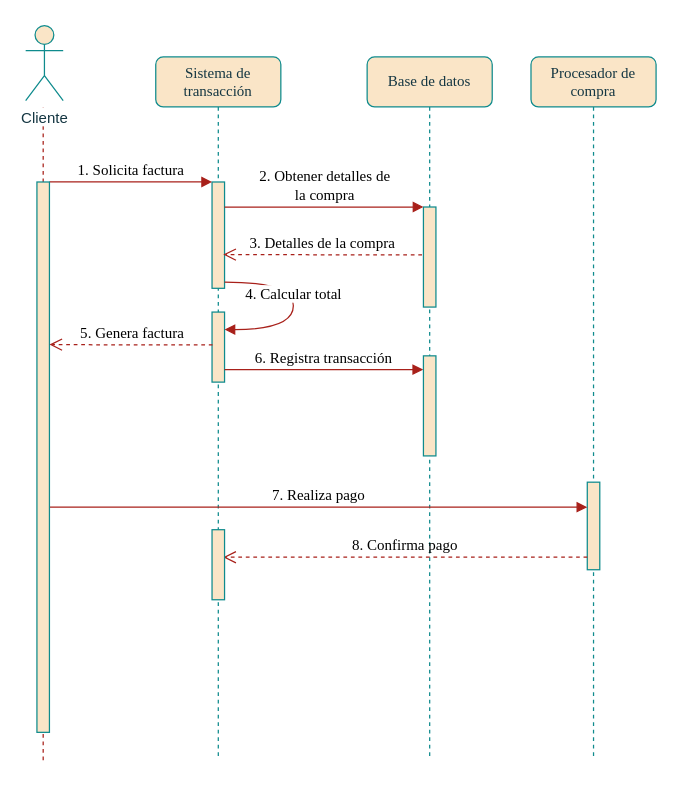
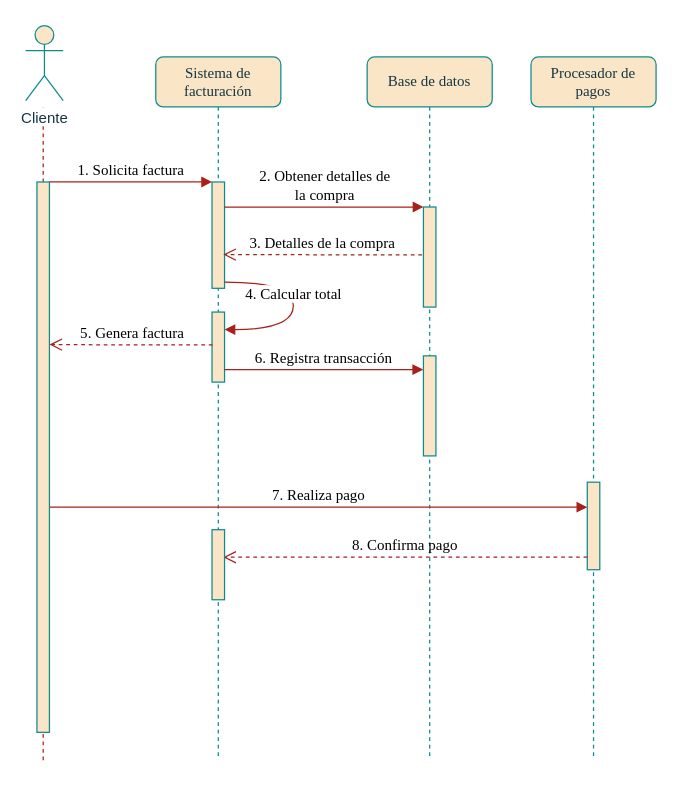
(218, 82) -> (218, 82)
(593, 82) -> (593, 82)
